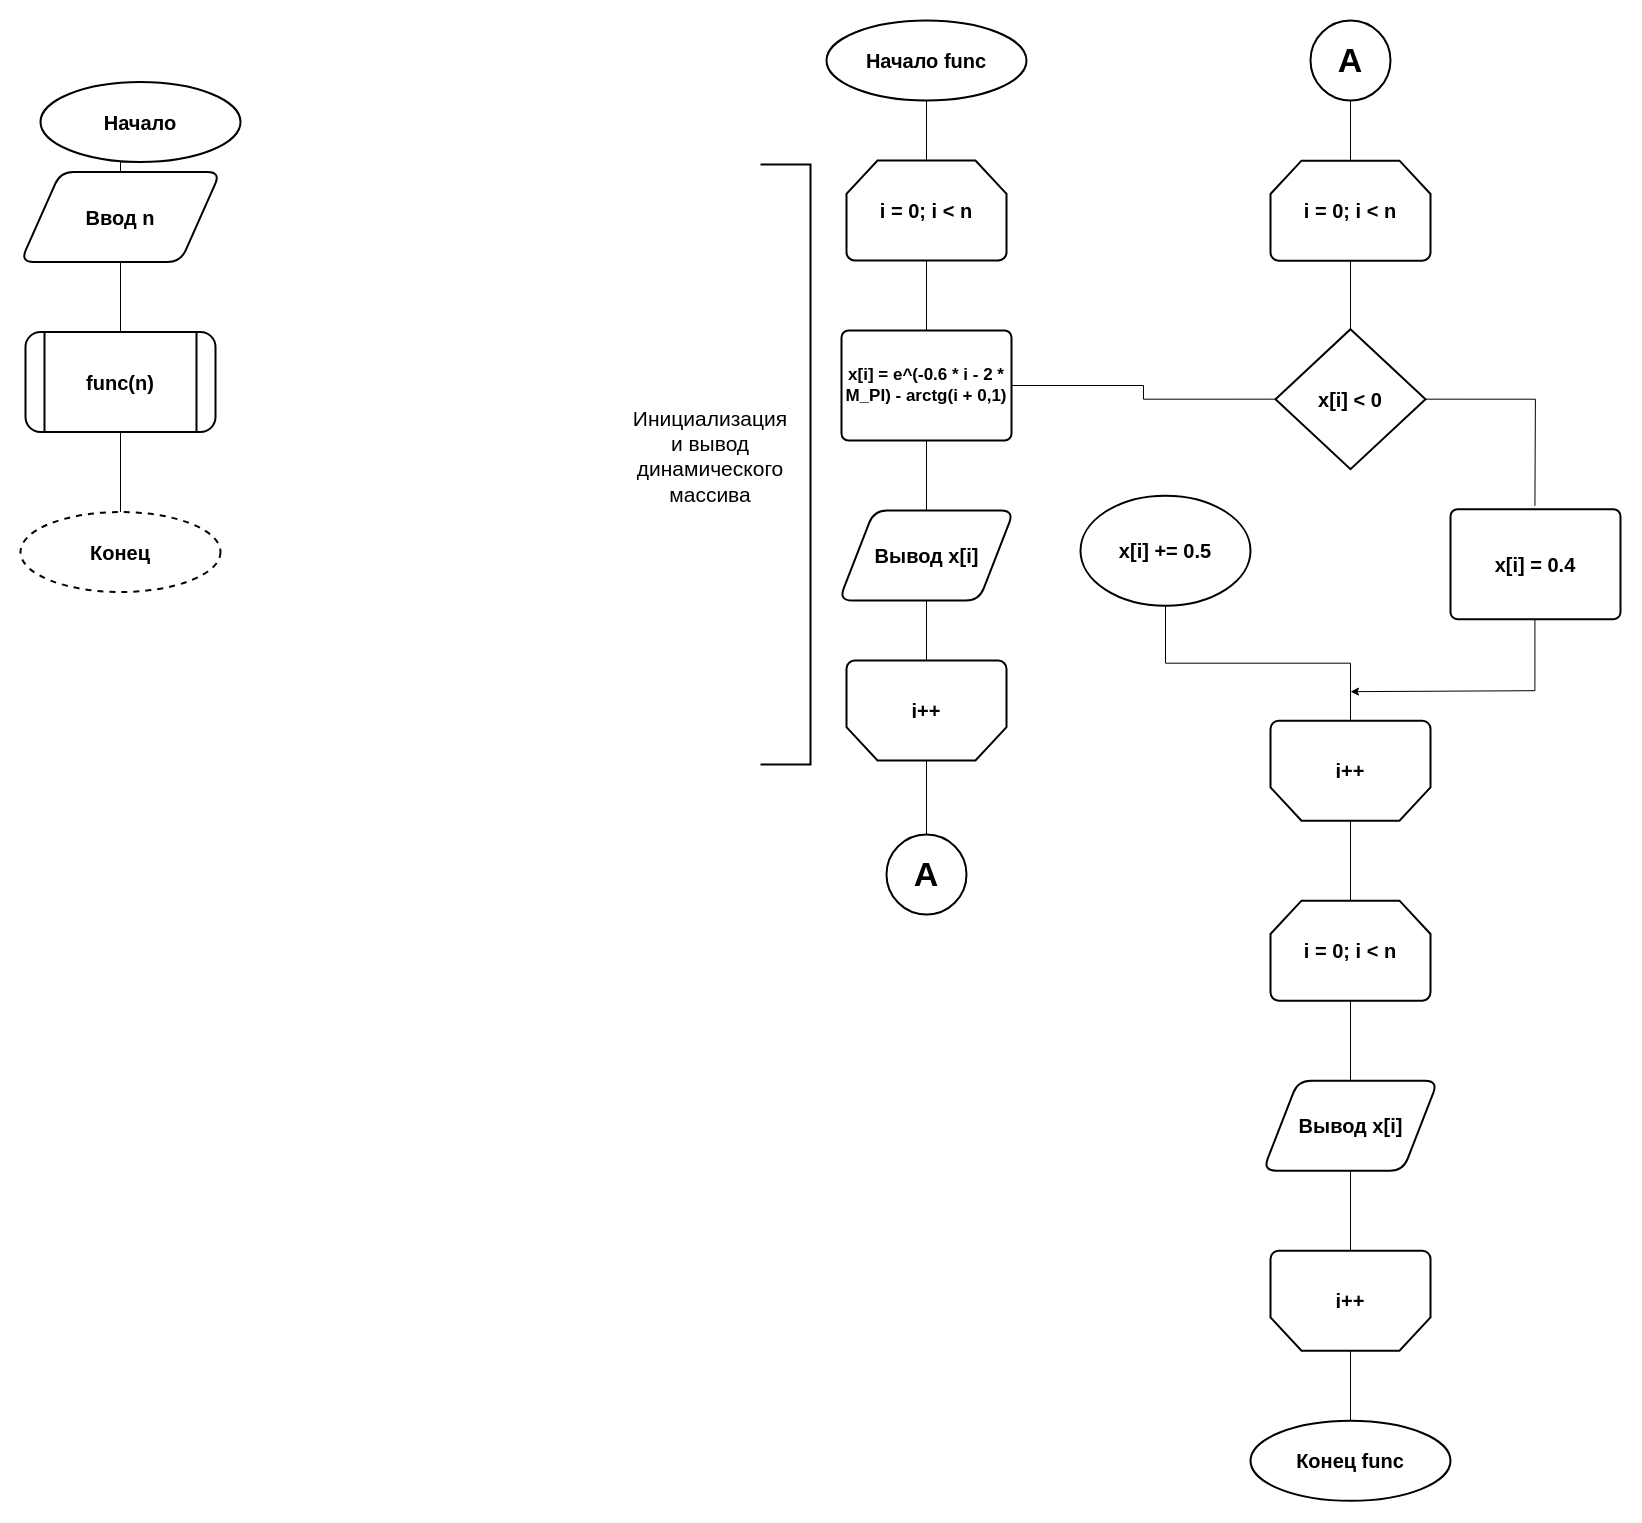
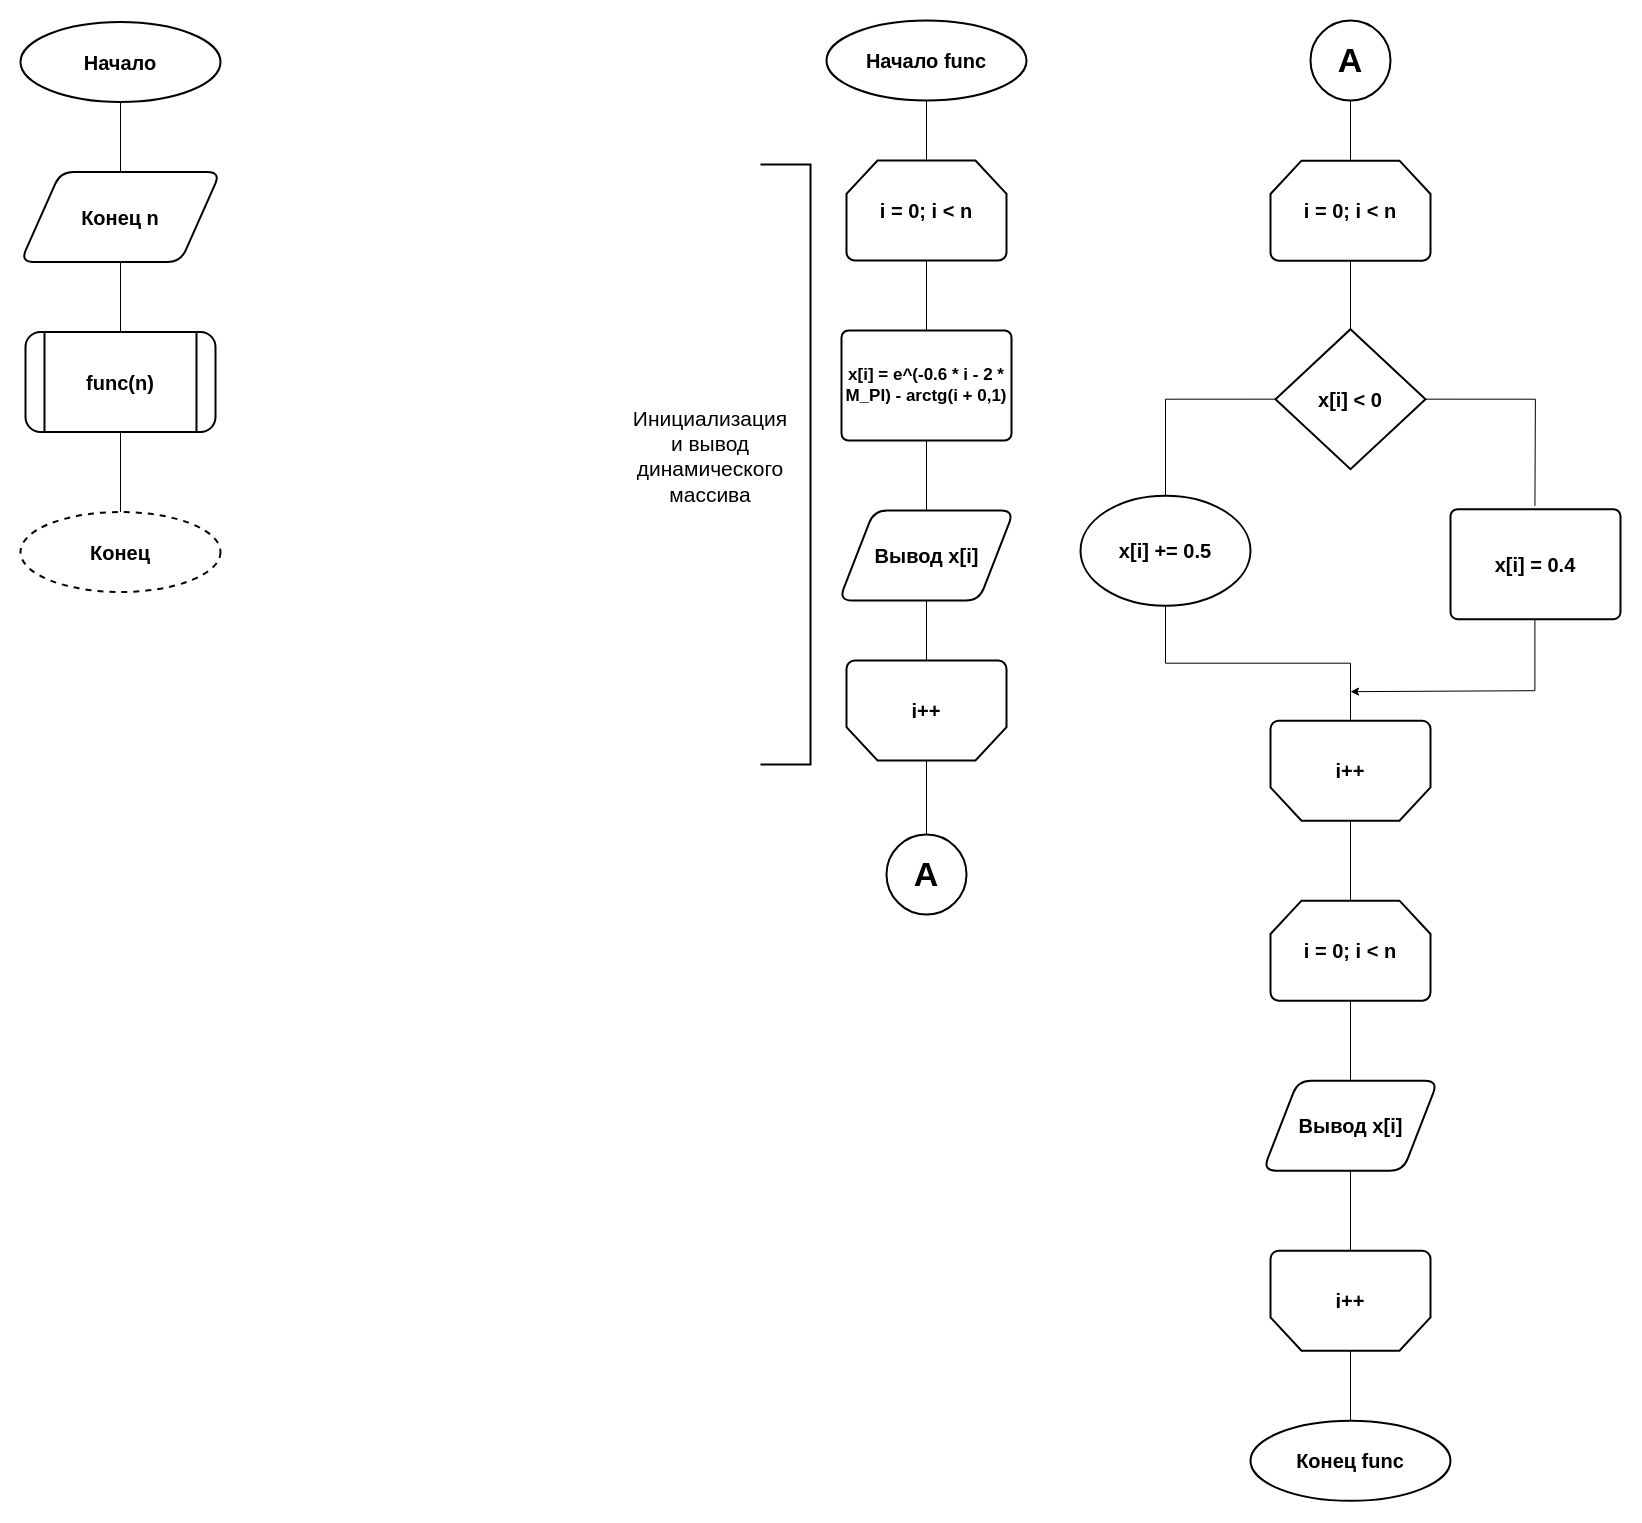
(141, 122) -> (121, 62)
(121, 218) -> (121, 218)
(1096, 386) -> (1166, 446)
